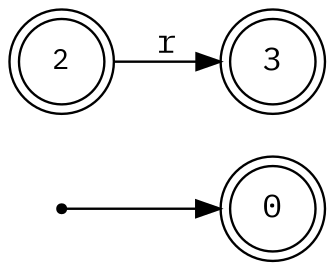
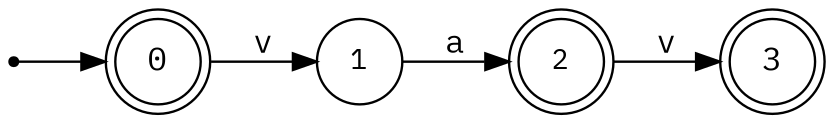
(167, 44) -> (667, 44)
none -> (360, 62)
